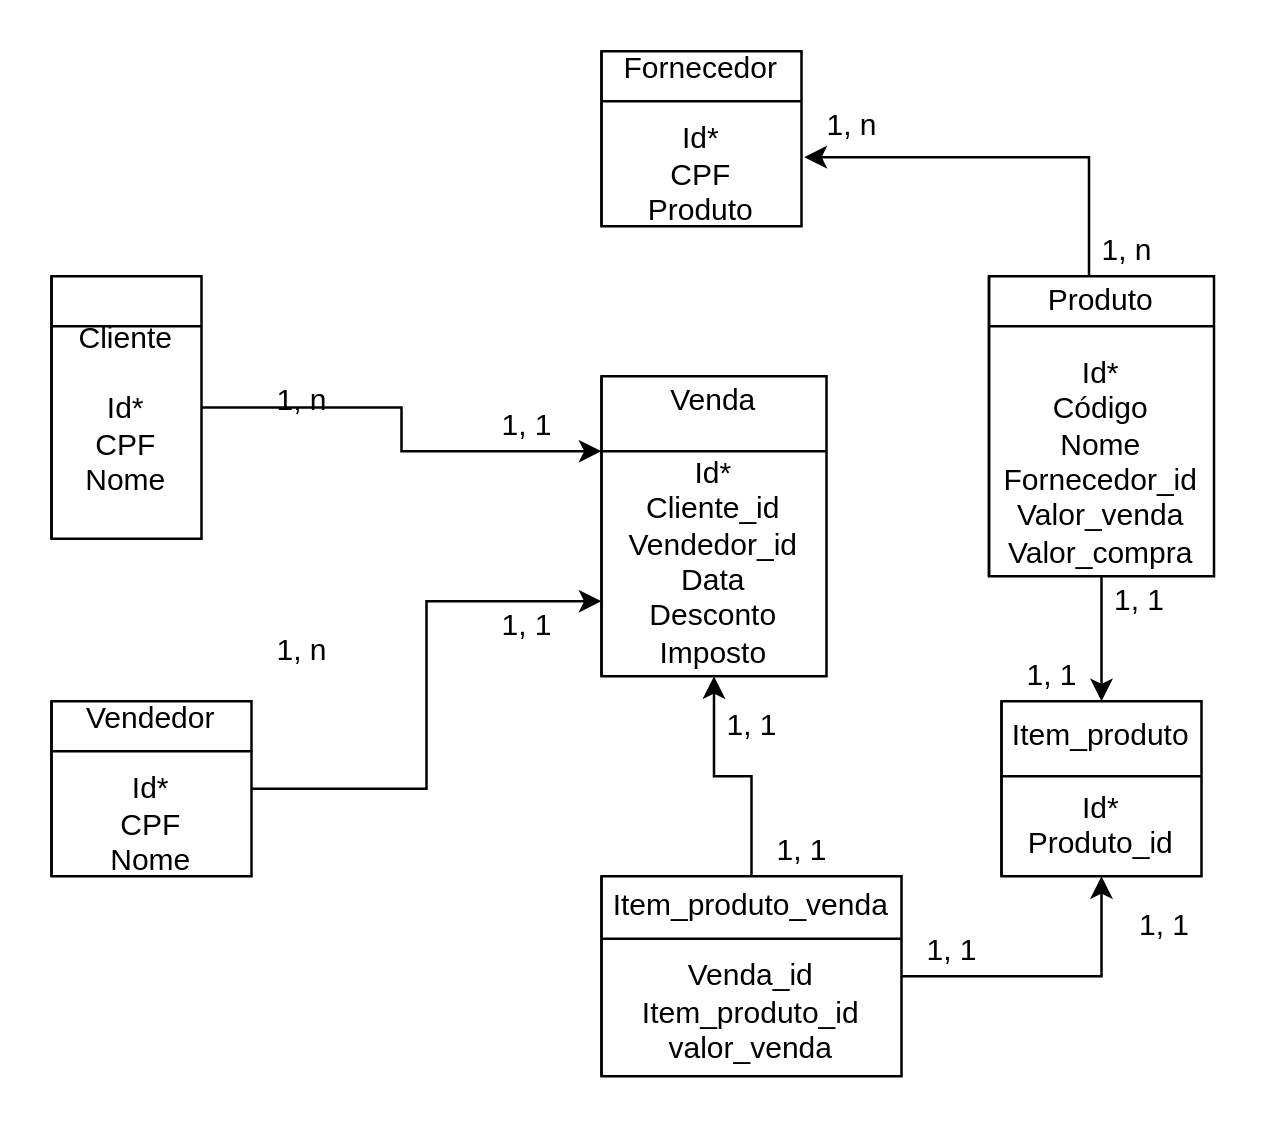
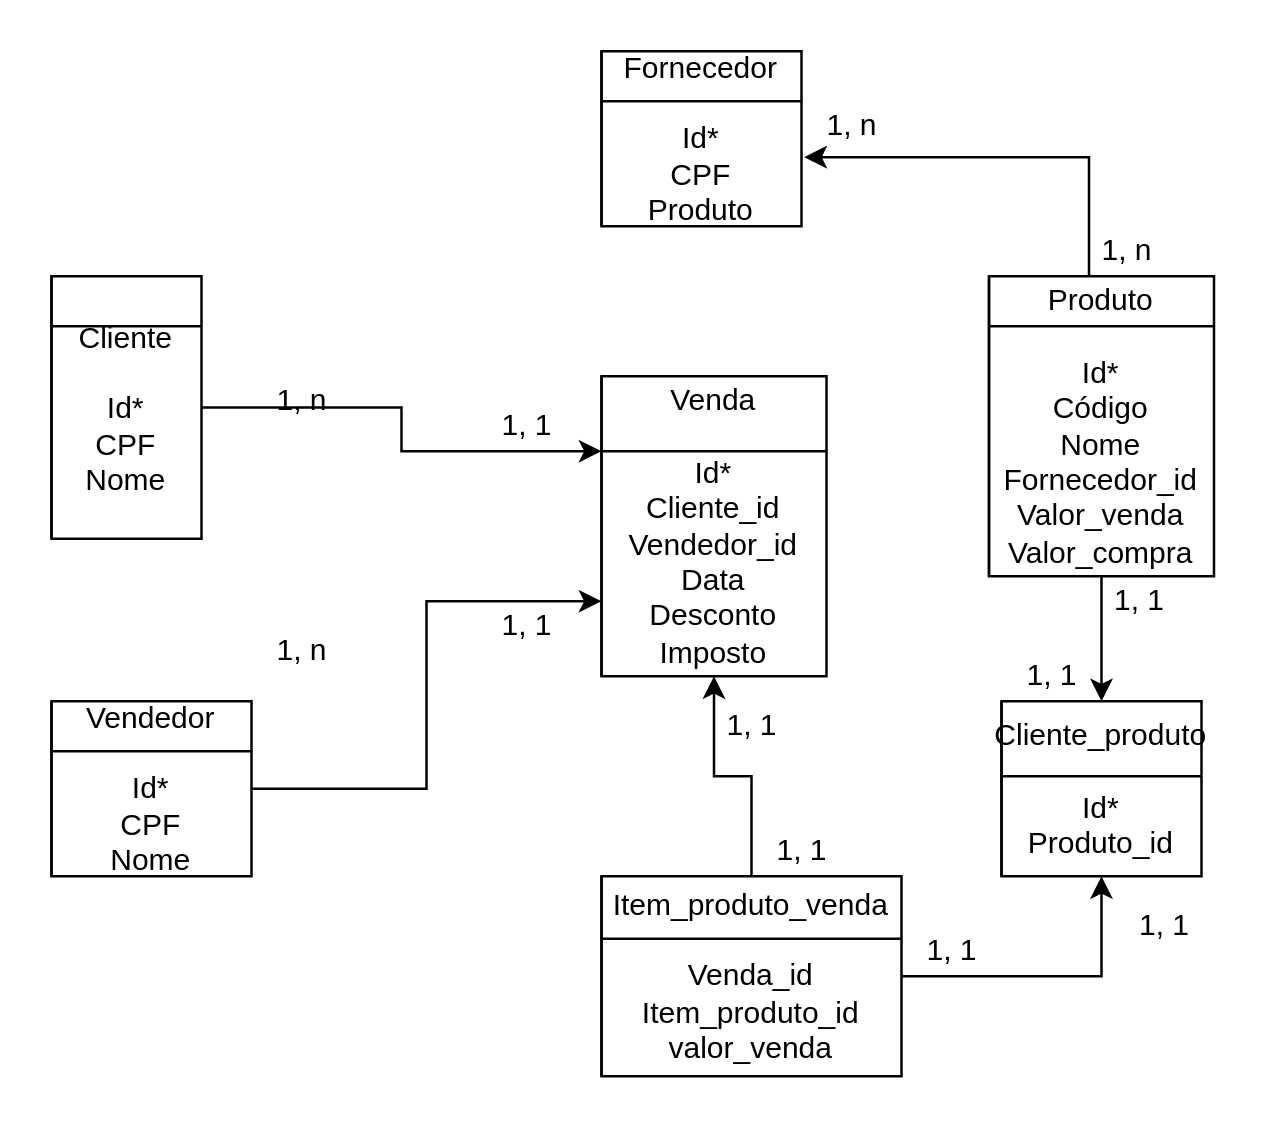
(1101, 789) -> (1101, 789)
